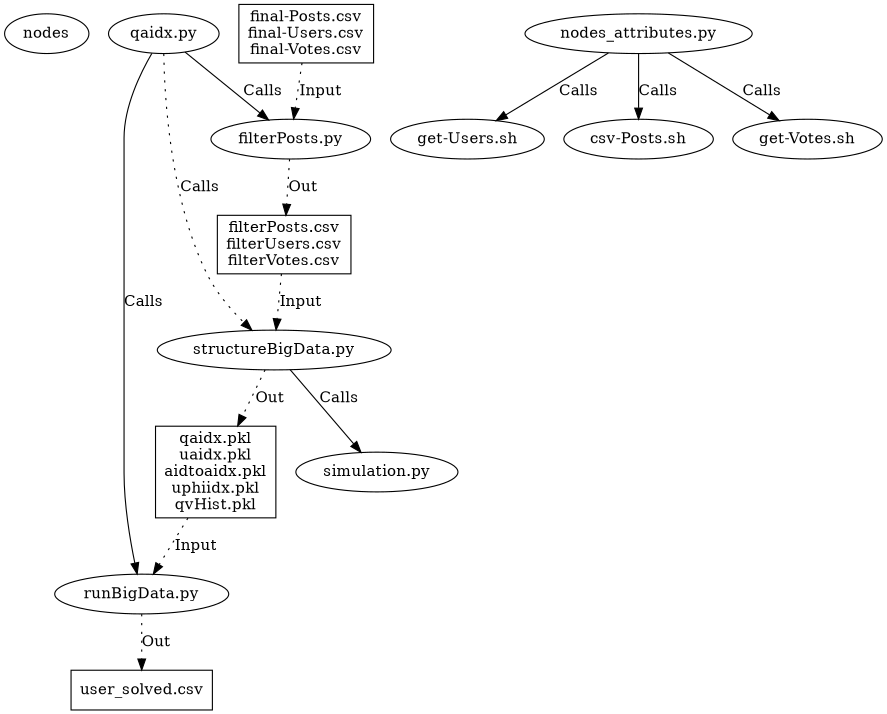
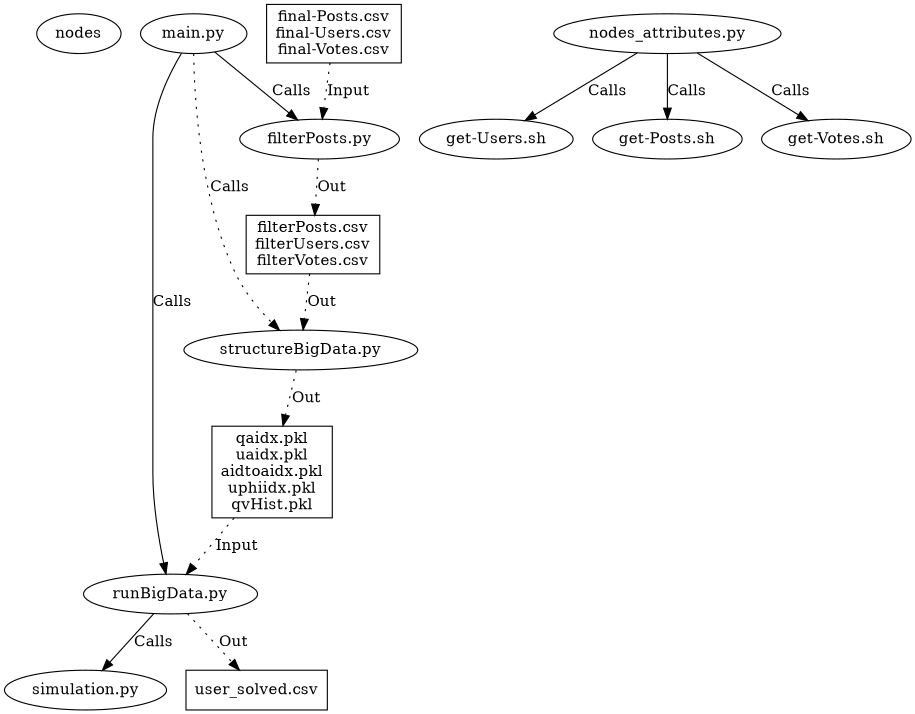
(164, 34) -> (194, 34)
(639, 139) -> (667, 139)
(301, 302) -> (322, 302)
(322, 407) -> (132, 638)
